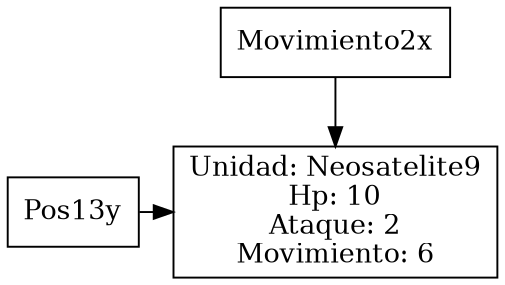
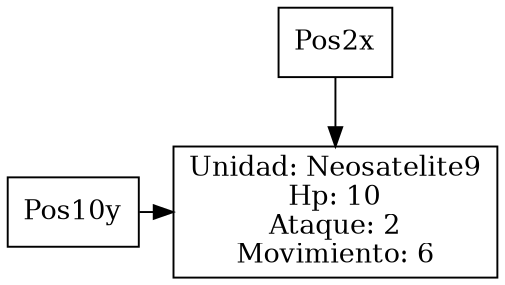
(335, 42) -> (335, 42)
(73, 212) -> (73, 212)
